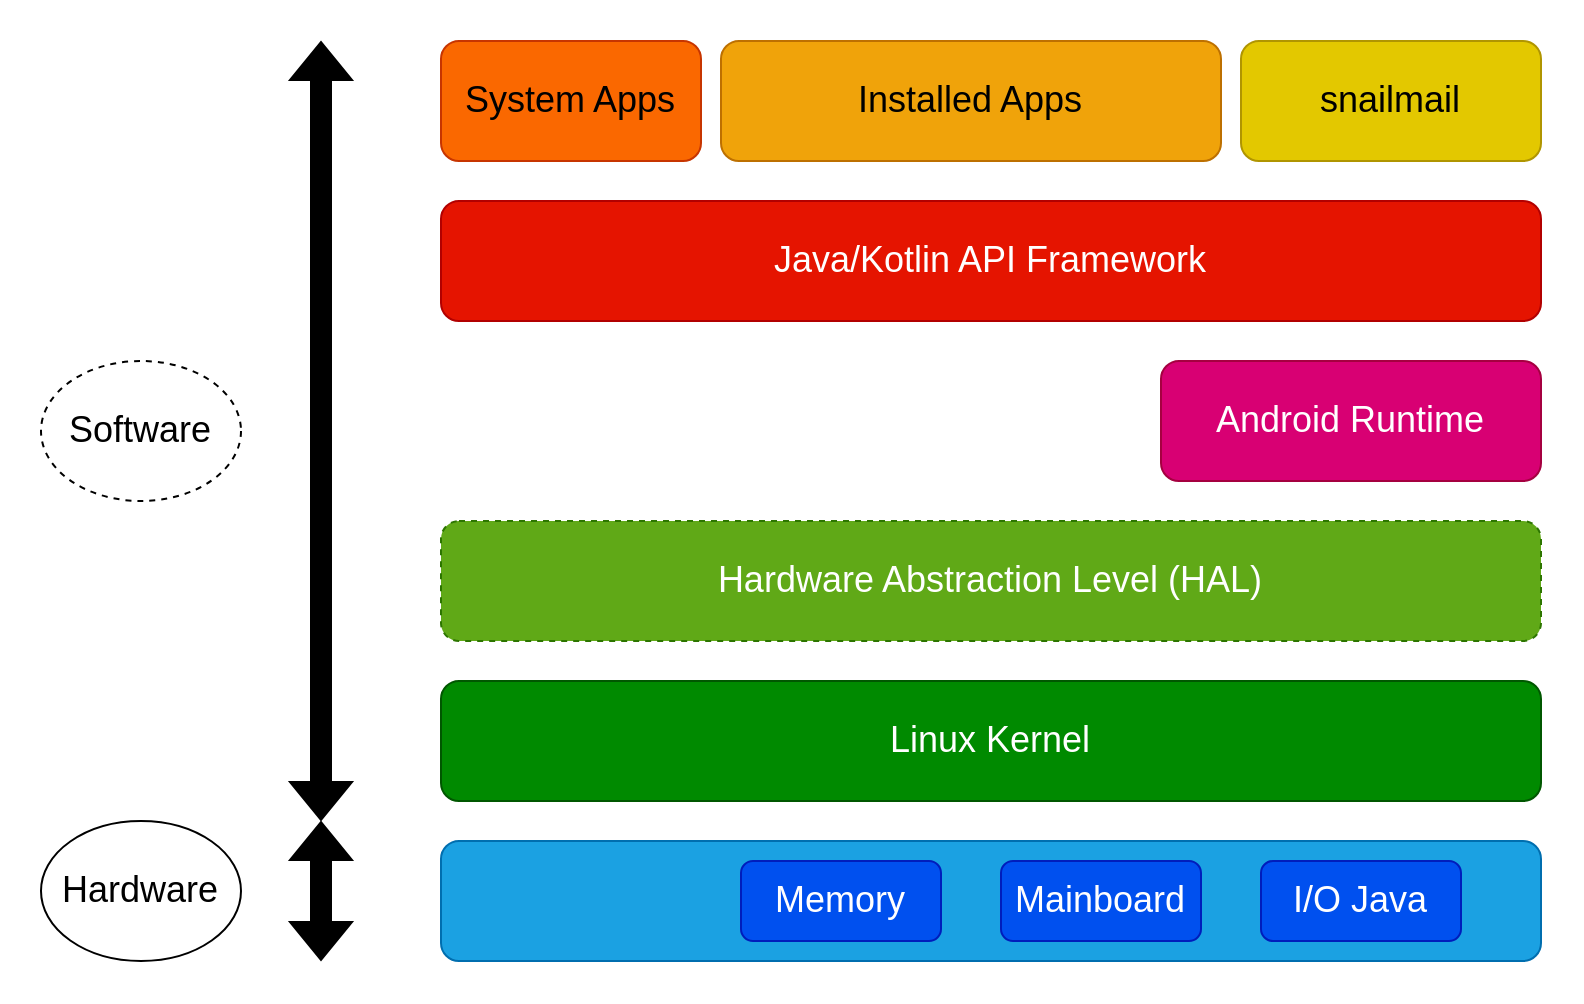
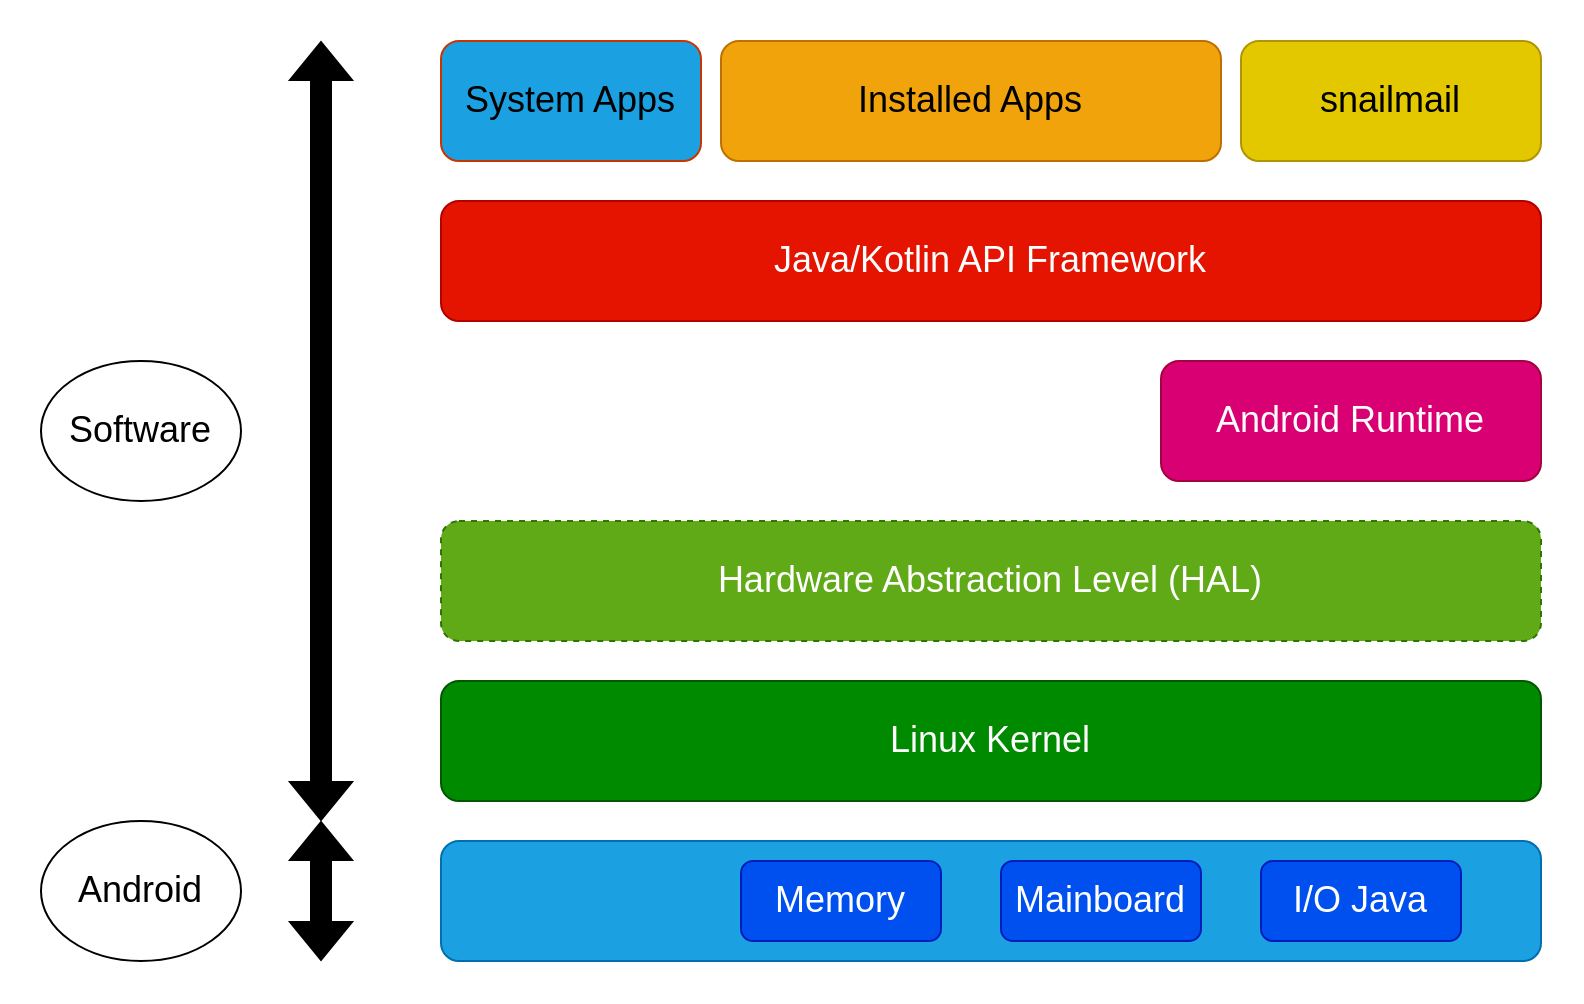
(571, 101) -> (571, 101)
(141, 431) -> (141, 431)
(141, 891) -> (141, 891)
